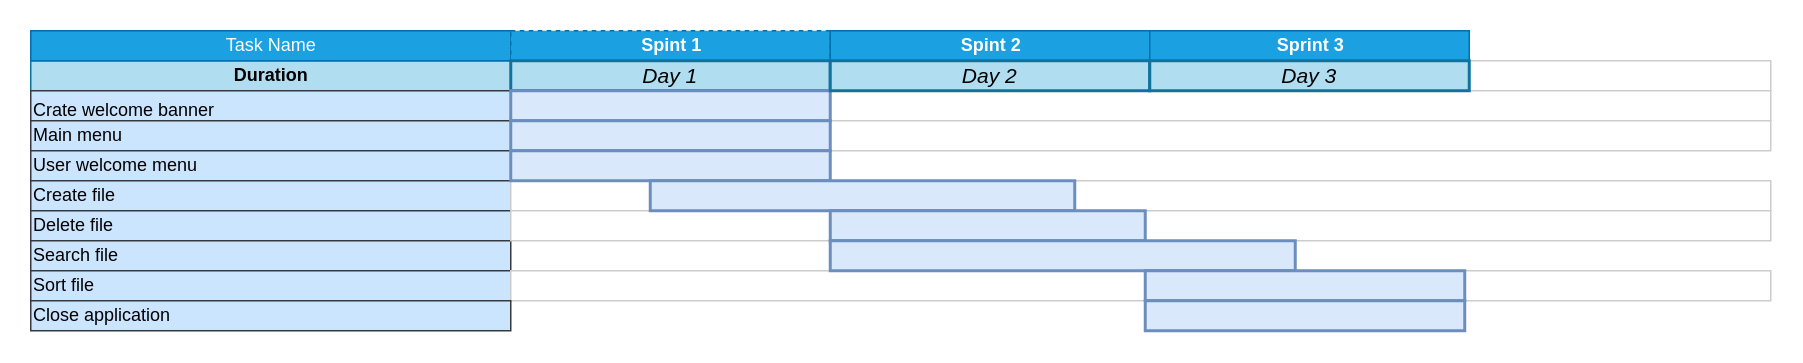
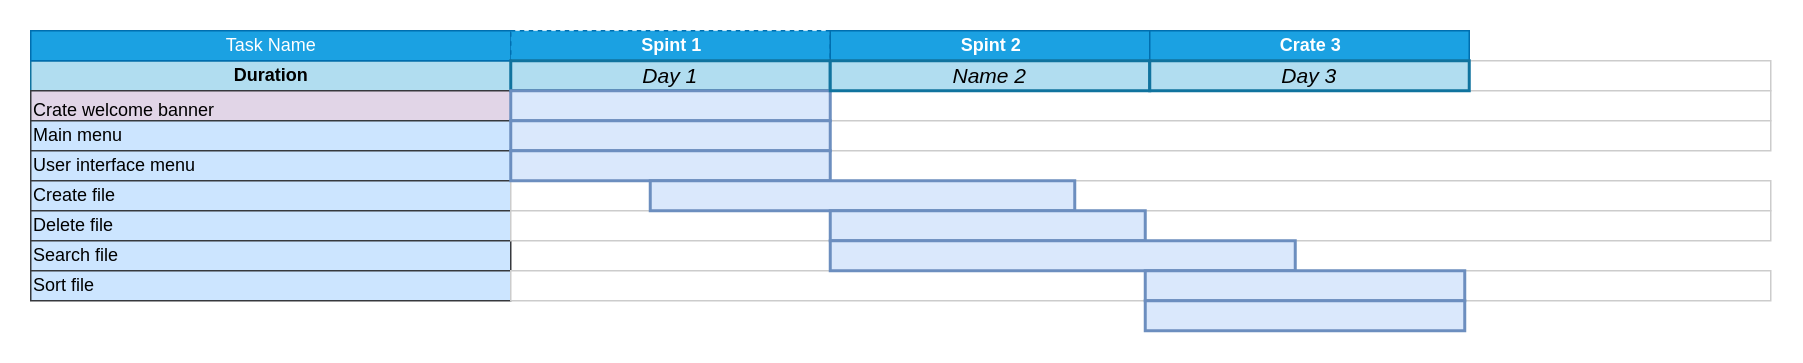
(1311, 46) -> (1311, 46)
(990, 76) -> (990, 76)
(271, 110) -> (271, 110)
(112, 166) -> (122, 166)
(271, 316) -> none
